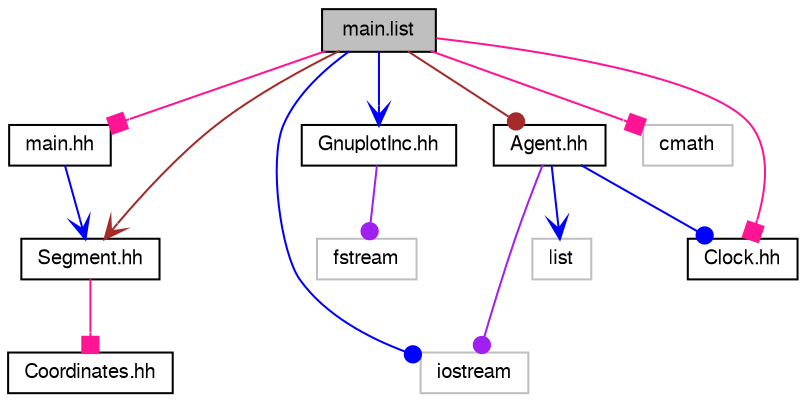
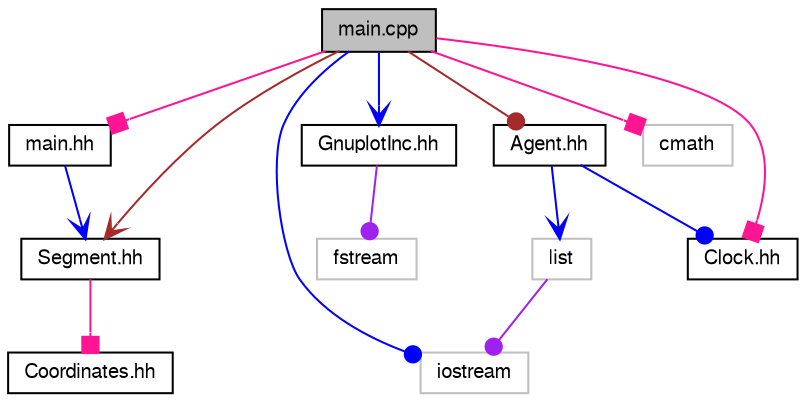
(379, 30) -> (379, 30)
(511, 250) -> (523, 310)
